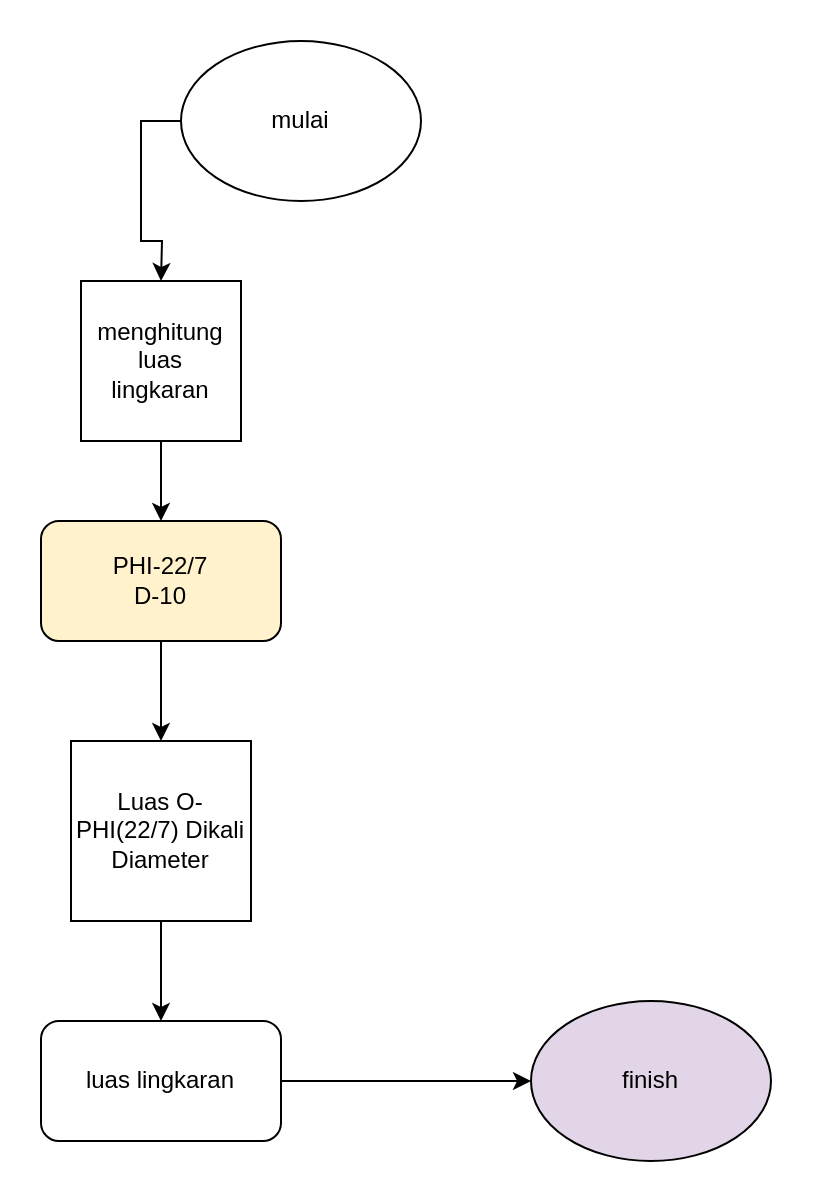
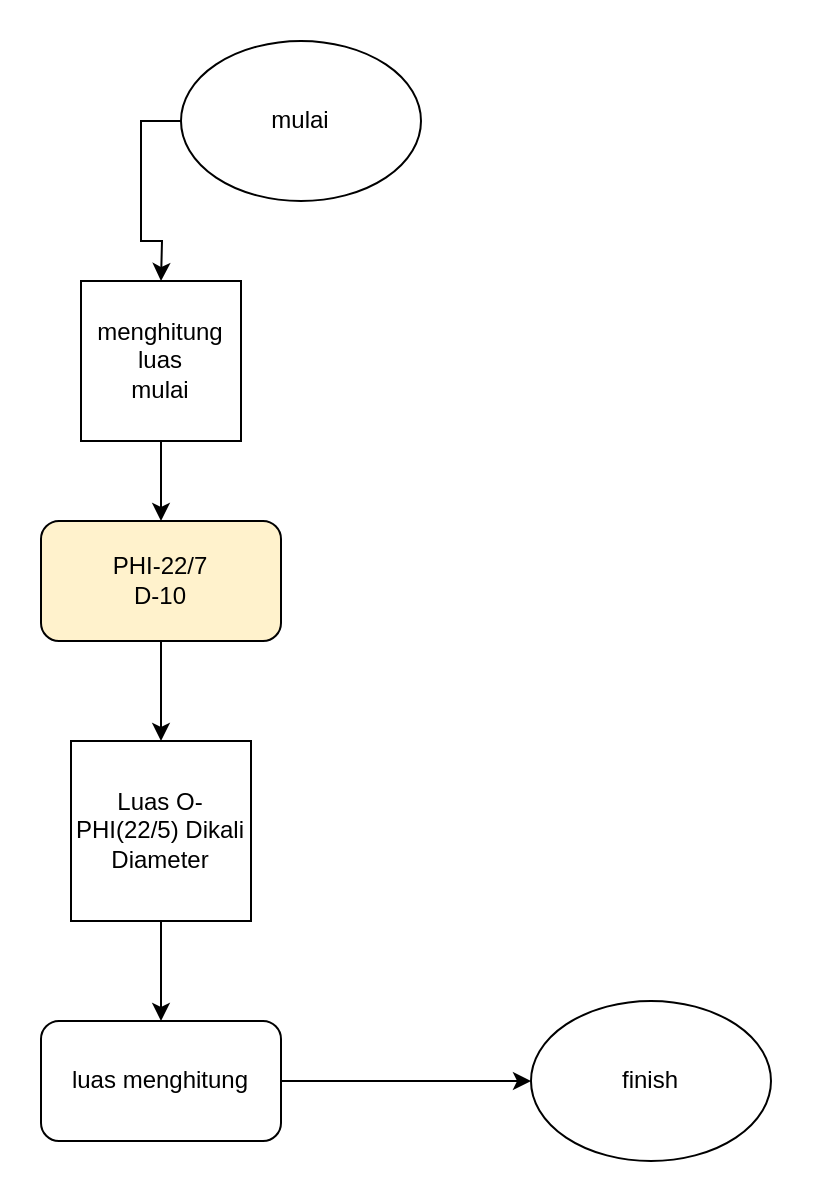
(161, 361) -> (161, 361)
(161, 831) -> (161, 831)
(161, 1081) -> (161, 1081)
(651, 1081) -> (651, 1081)
